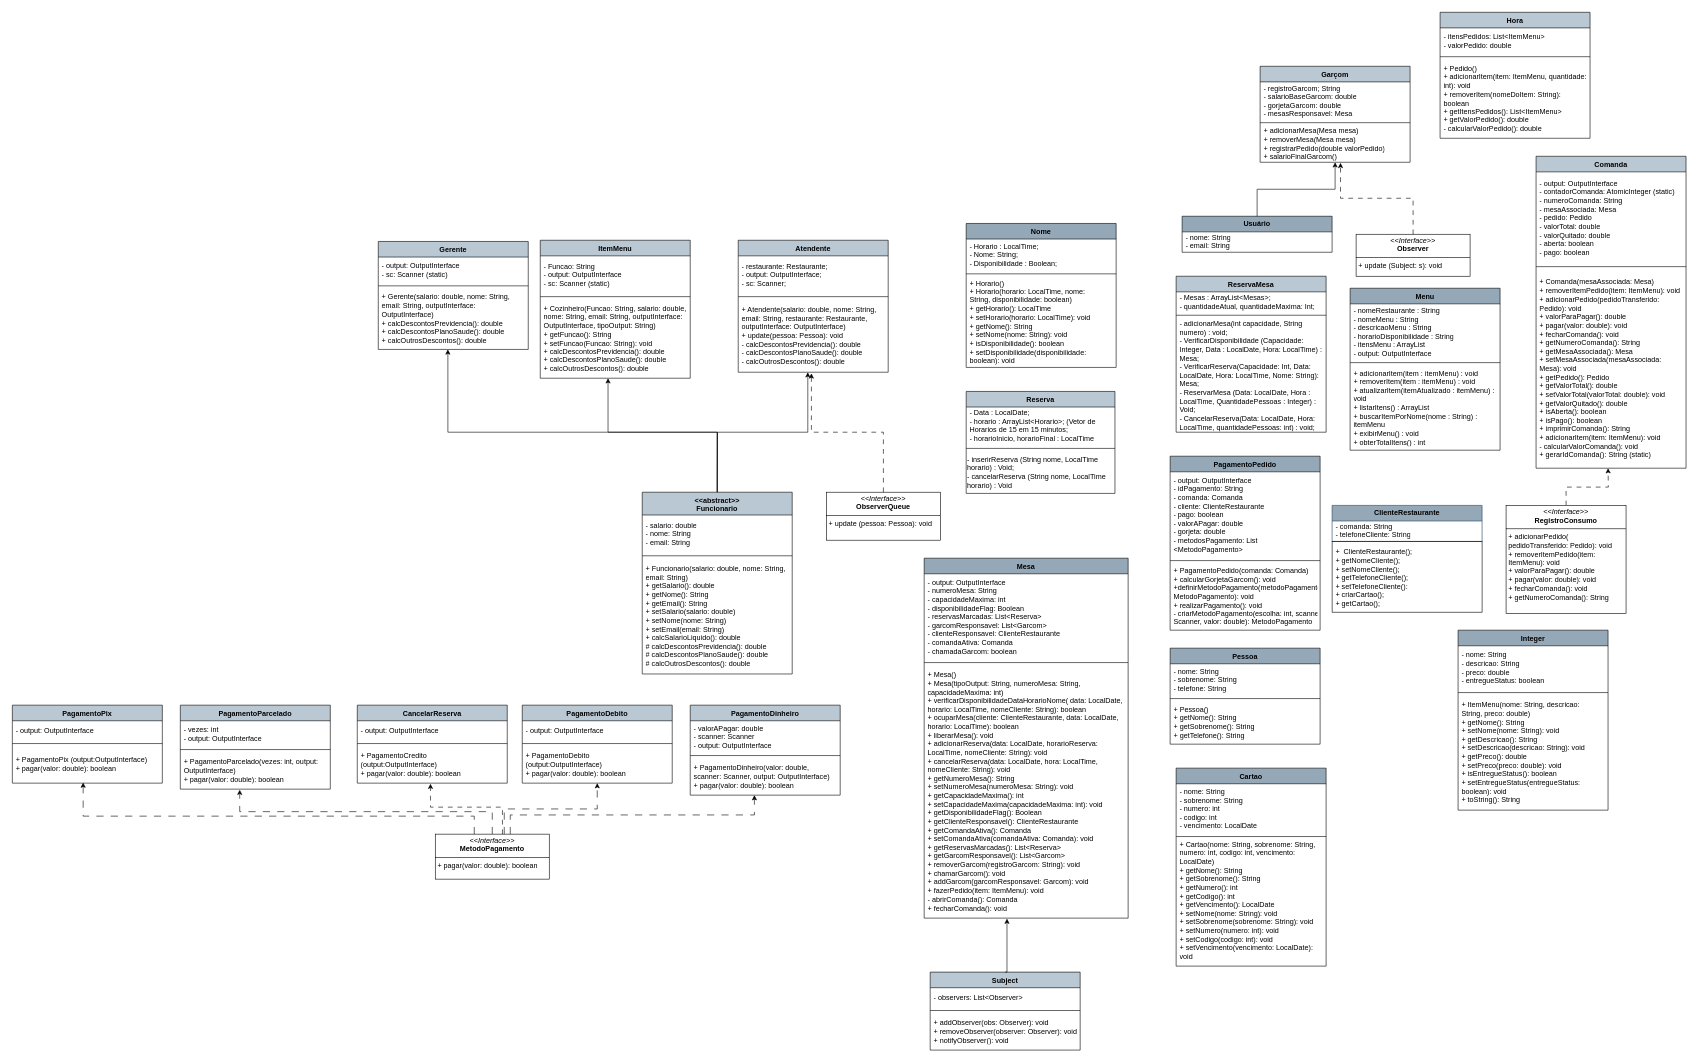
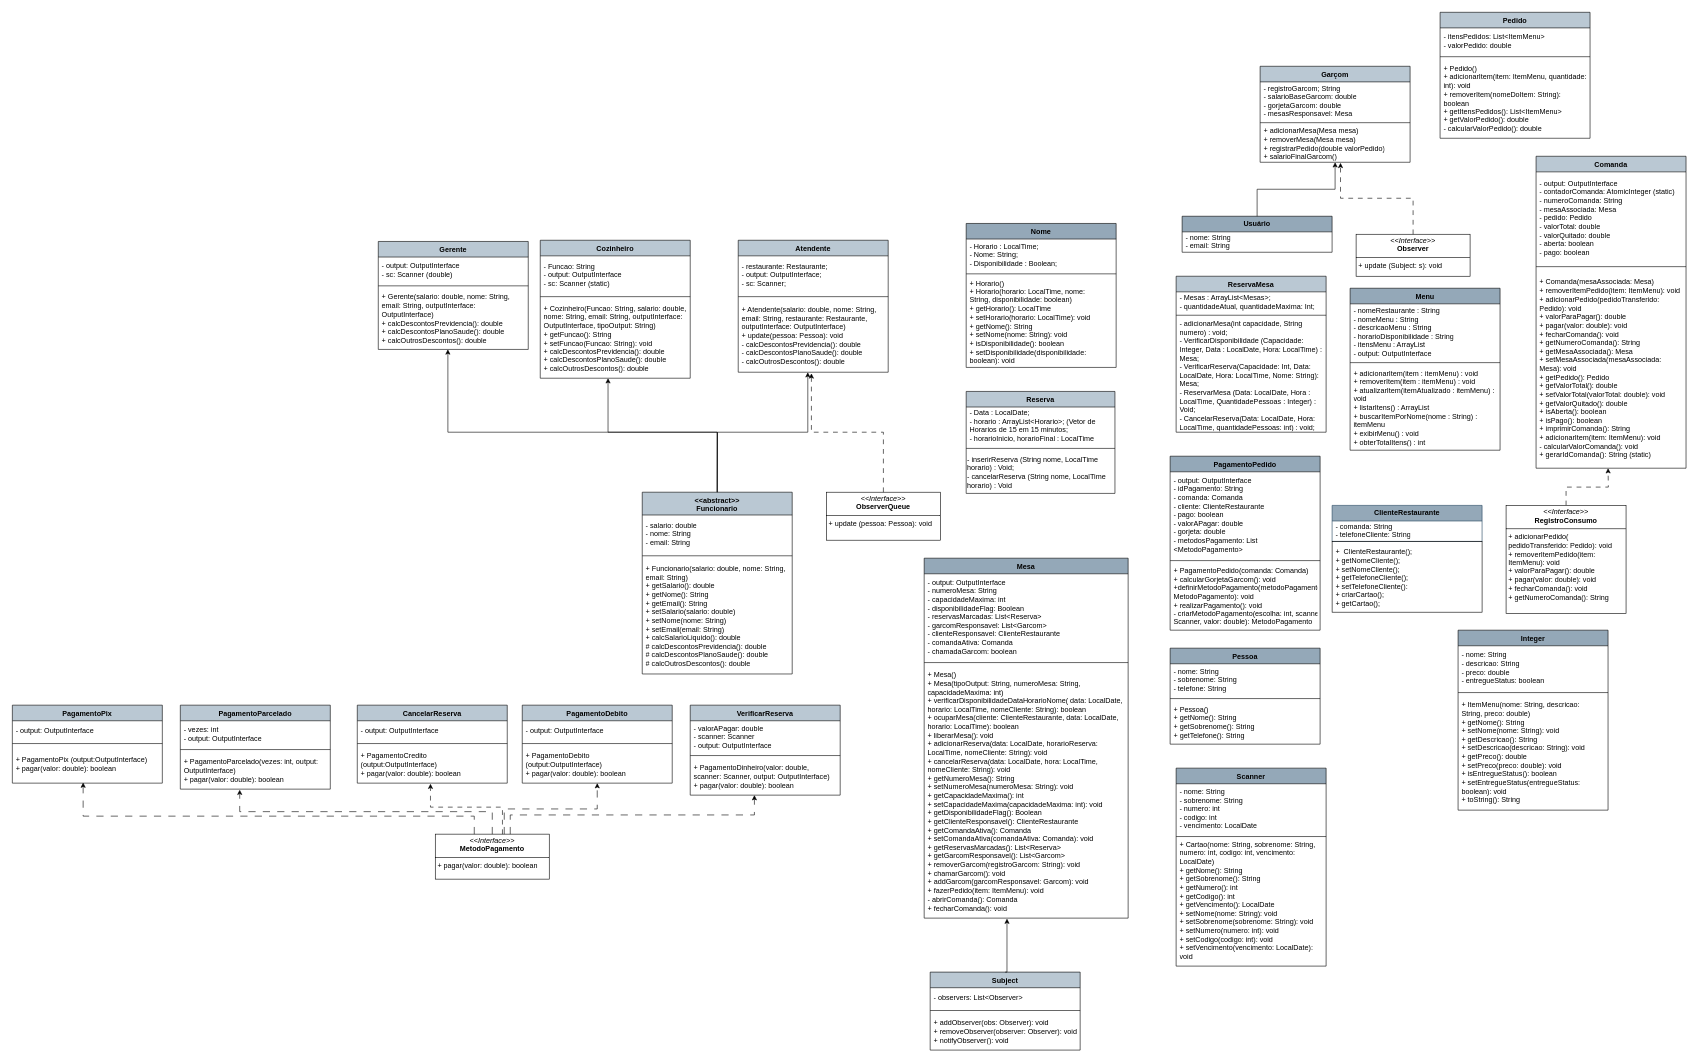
(1515, 21) -> (1515, 21)
(615, 249) -> (615, 249)
(429, 270) -> (429, 270)
(765, 714) -> (765, 714)
(1251, 777) -> (1251, 777)
